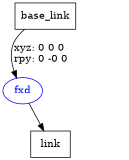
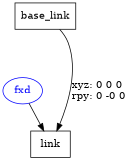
(12, 48) -> (72, 76)
